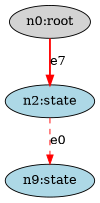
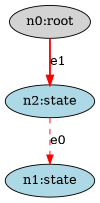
(58, 62) -> (58, 62)
(50, 181) -> (50, 181)
